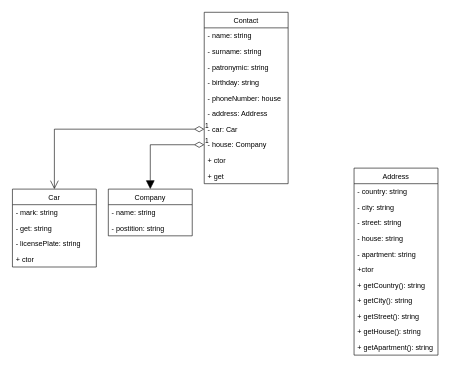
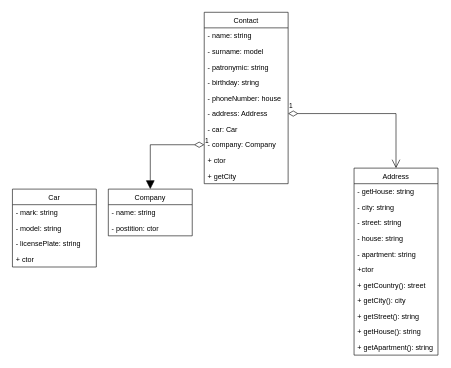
(238, 52) -> (236, 52)
none -> (347, 114)
(96, 129) -> none
(237, 145) -> (241, 145)
(217, 176) -> (224, 176)
(388, 192) -> (390, 192)
(38, 229) -> (41, 229)
(144, 229) -> (141, 229)
(398, 286) -> (399, 286)
(391, 301) -> (387, 301)
